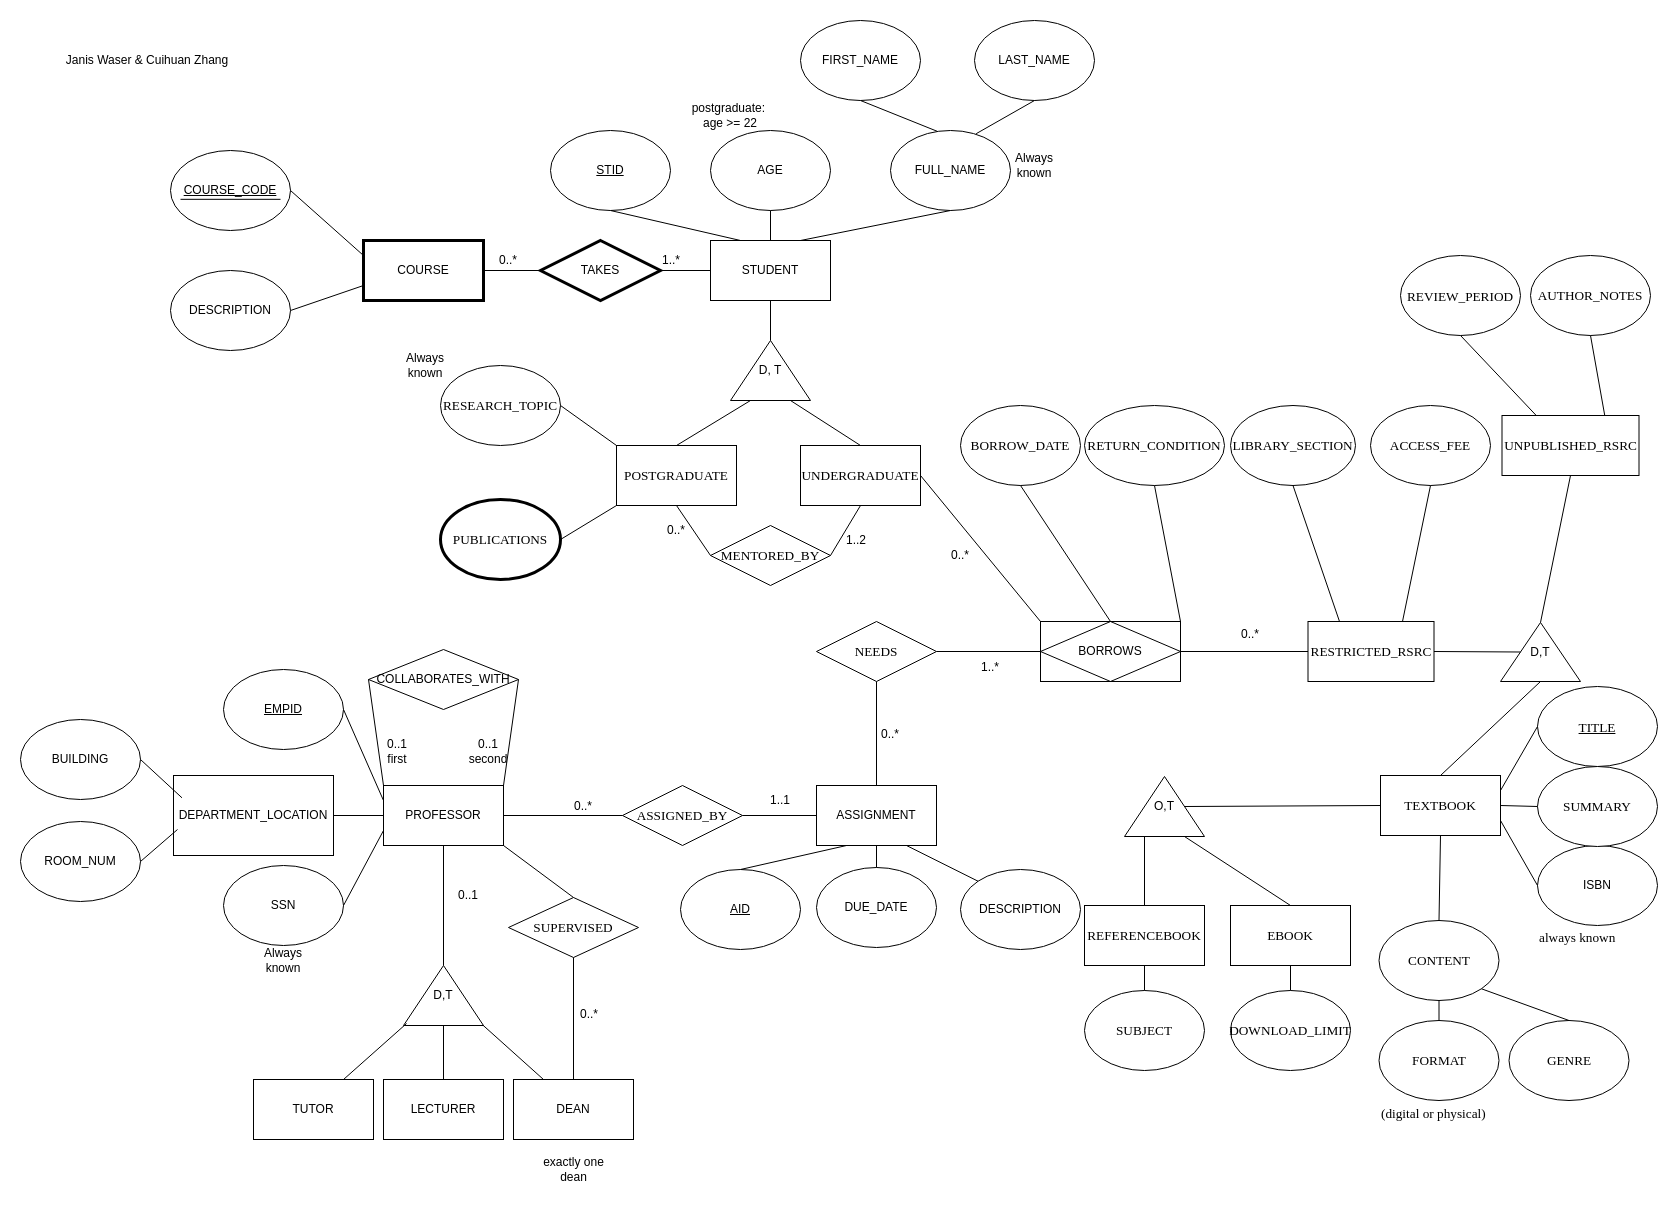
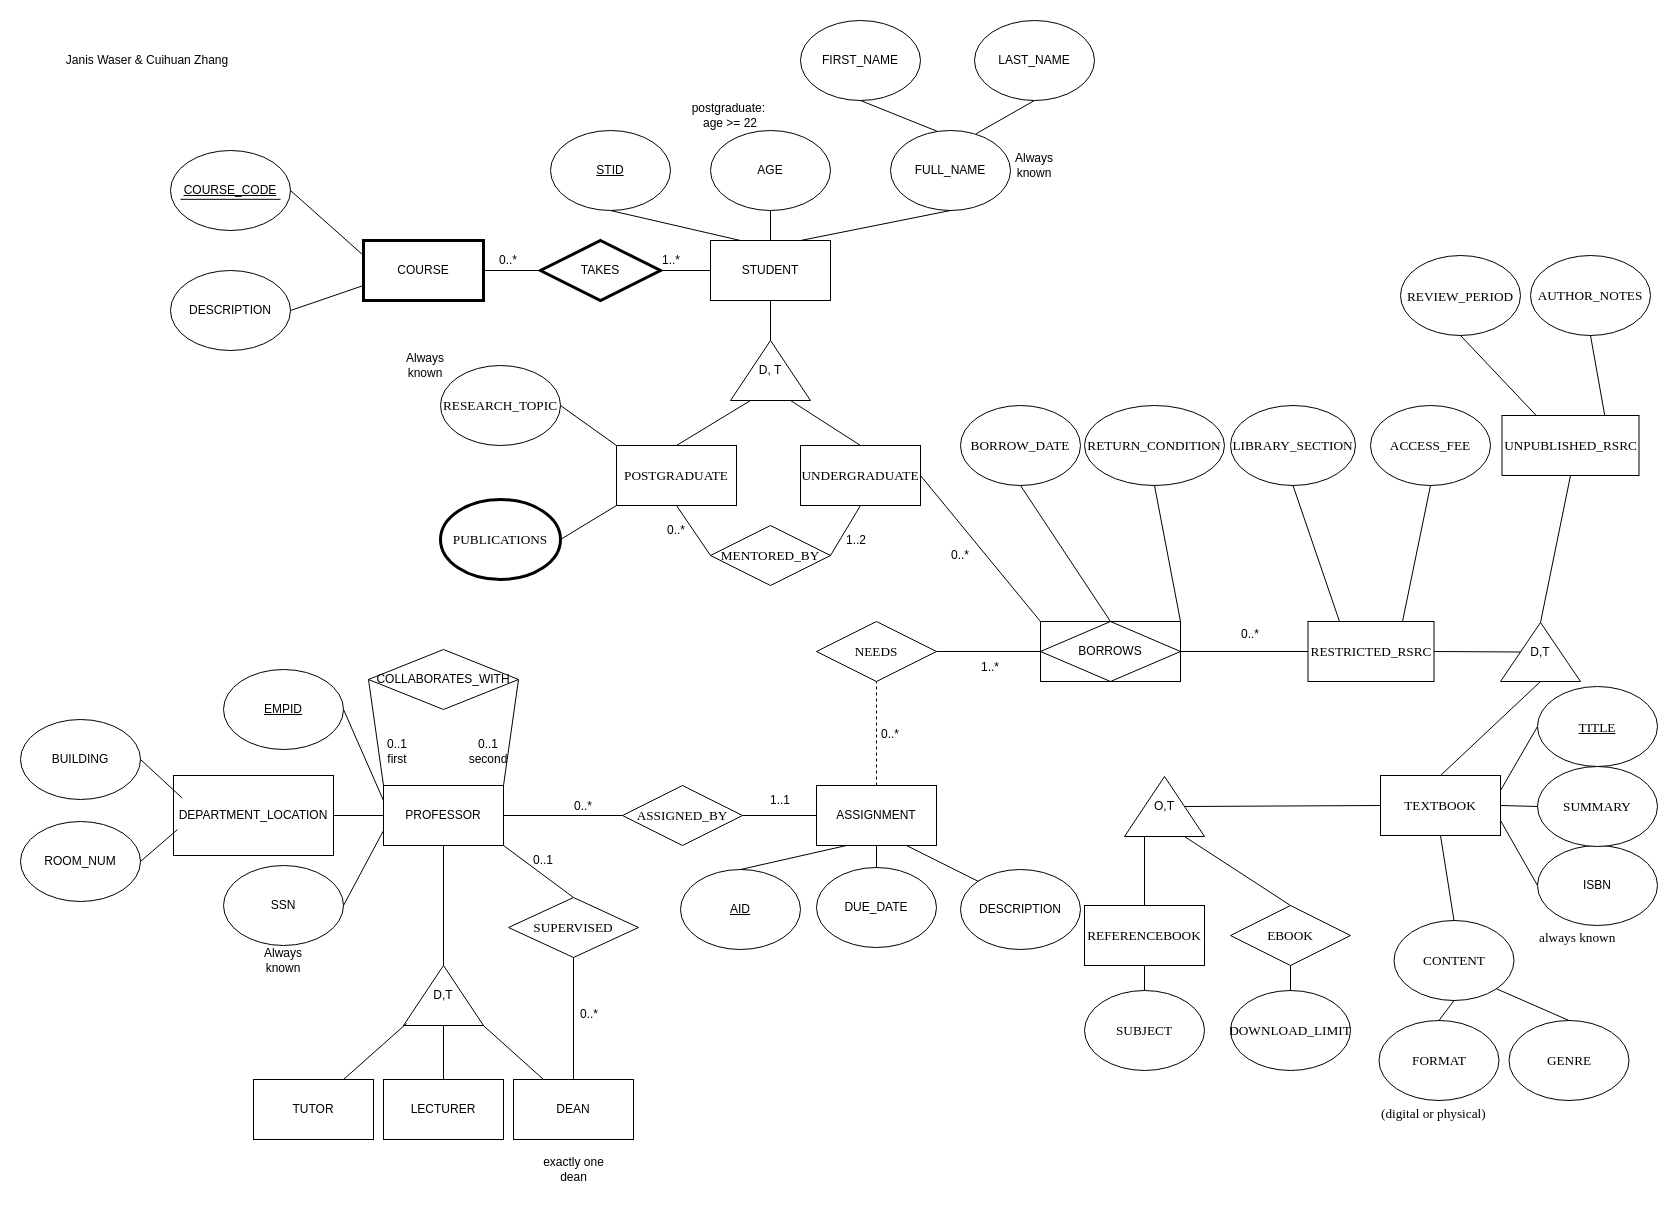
(877, 734) -> (877, 734)
(469, 896) -> (544, 861)
(1291, 936) -> (1291, 936)
(1439, 961) -> (1454, 961)
